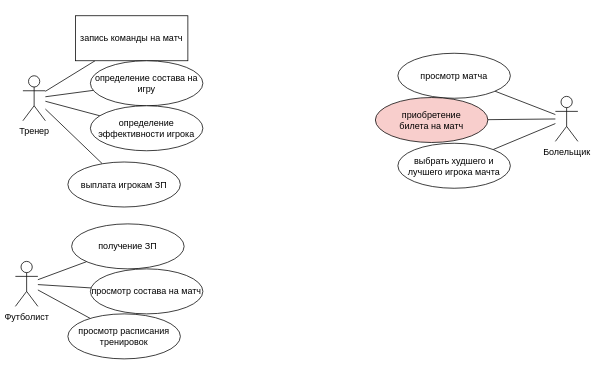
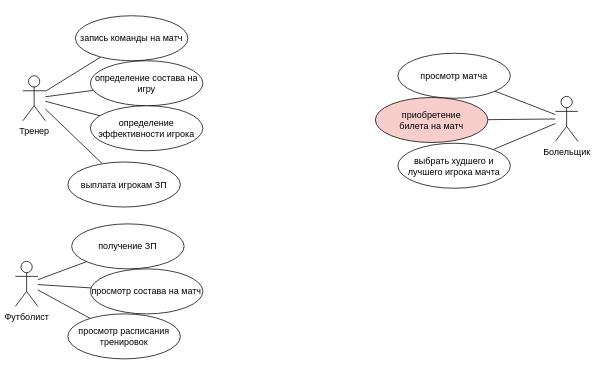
(132, 38) -> (132, 38)
